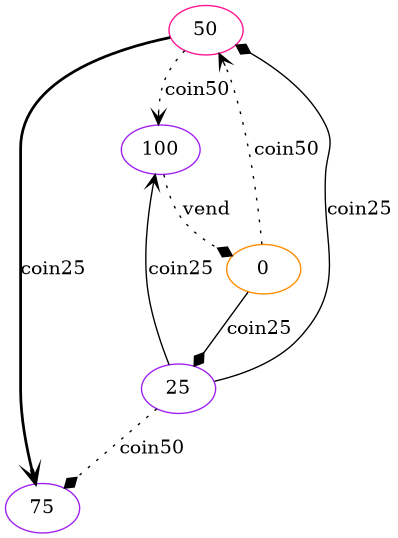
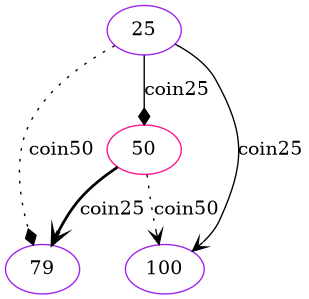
(264, 269) -> none
(43, 508) -> (43, 269)
